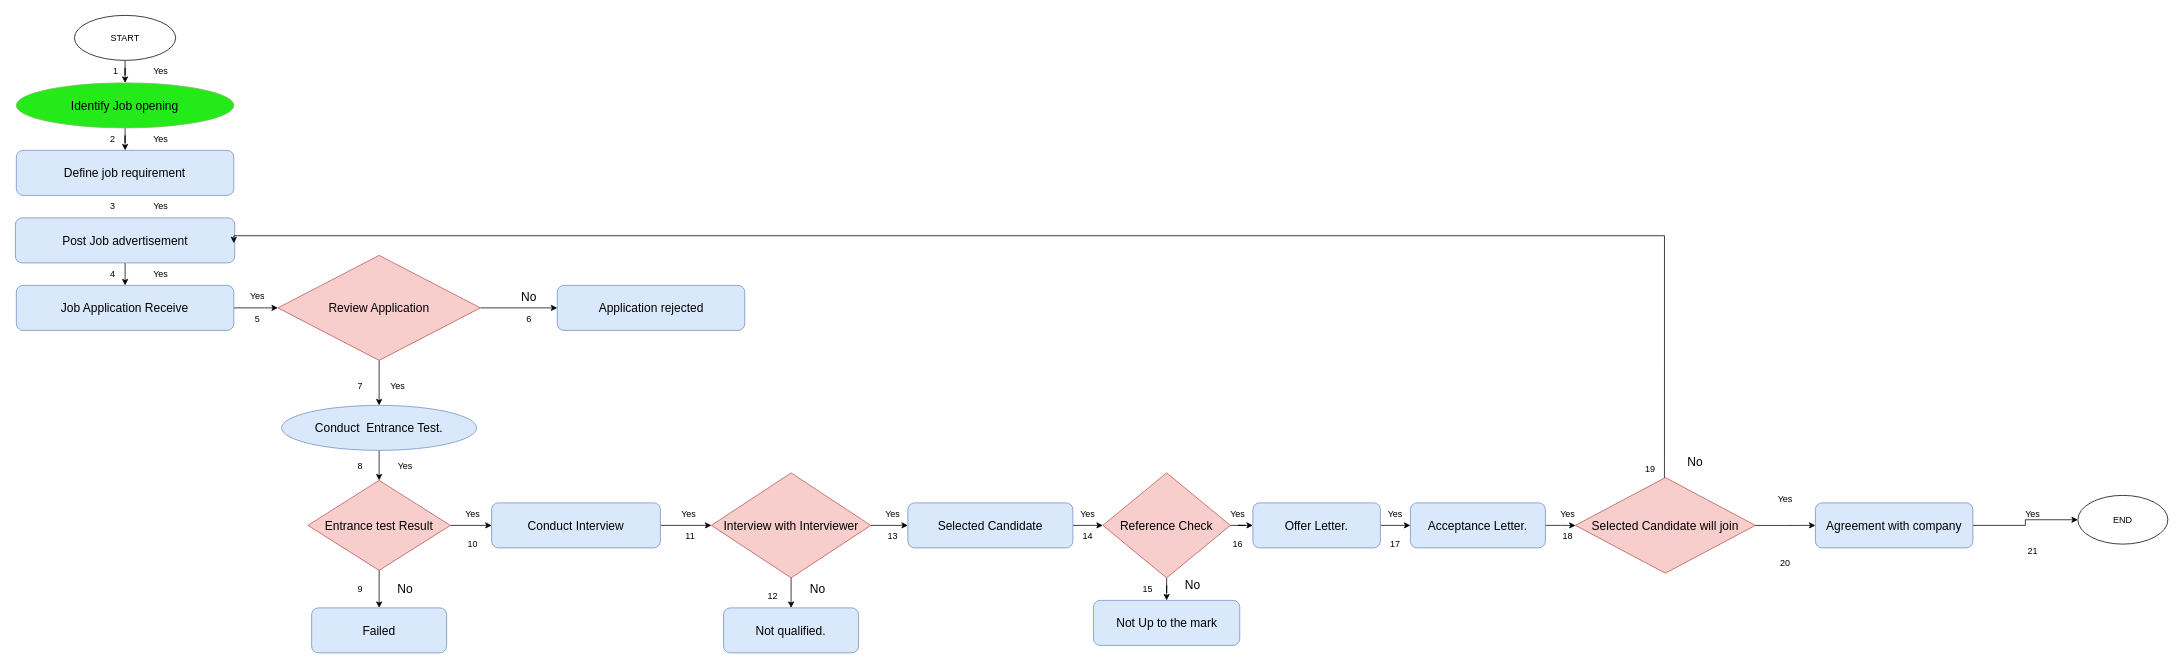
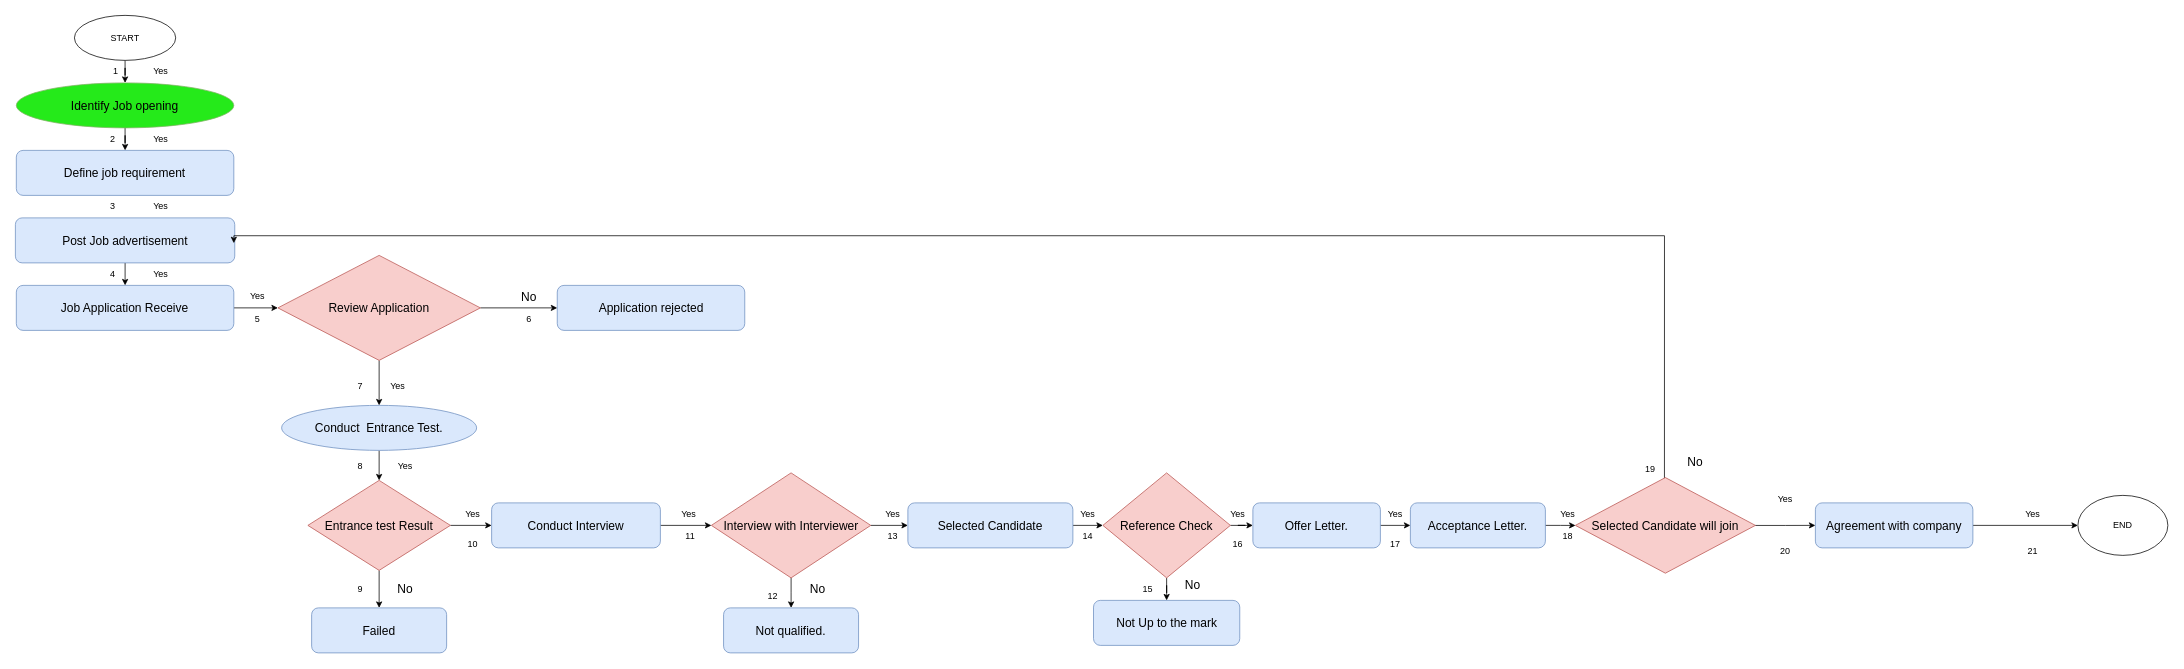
(2123, 520) -> (2123, 525)
(1785, 563) -> (1785, 552)
